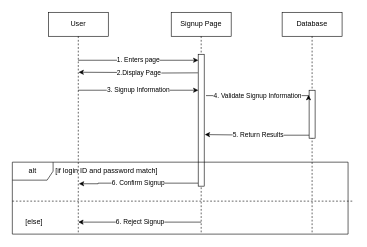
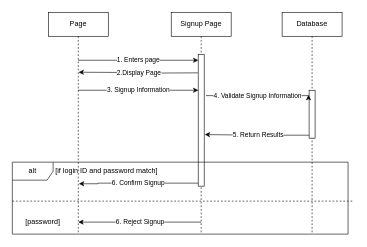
(78, 24) -> (78, 24)
(37, 222) -> (46, 222)
